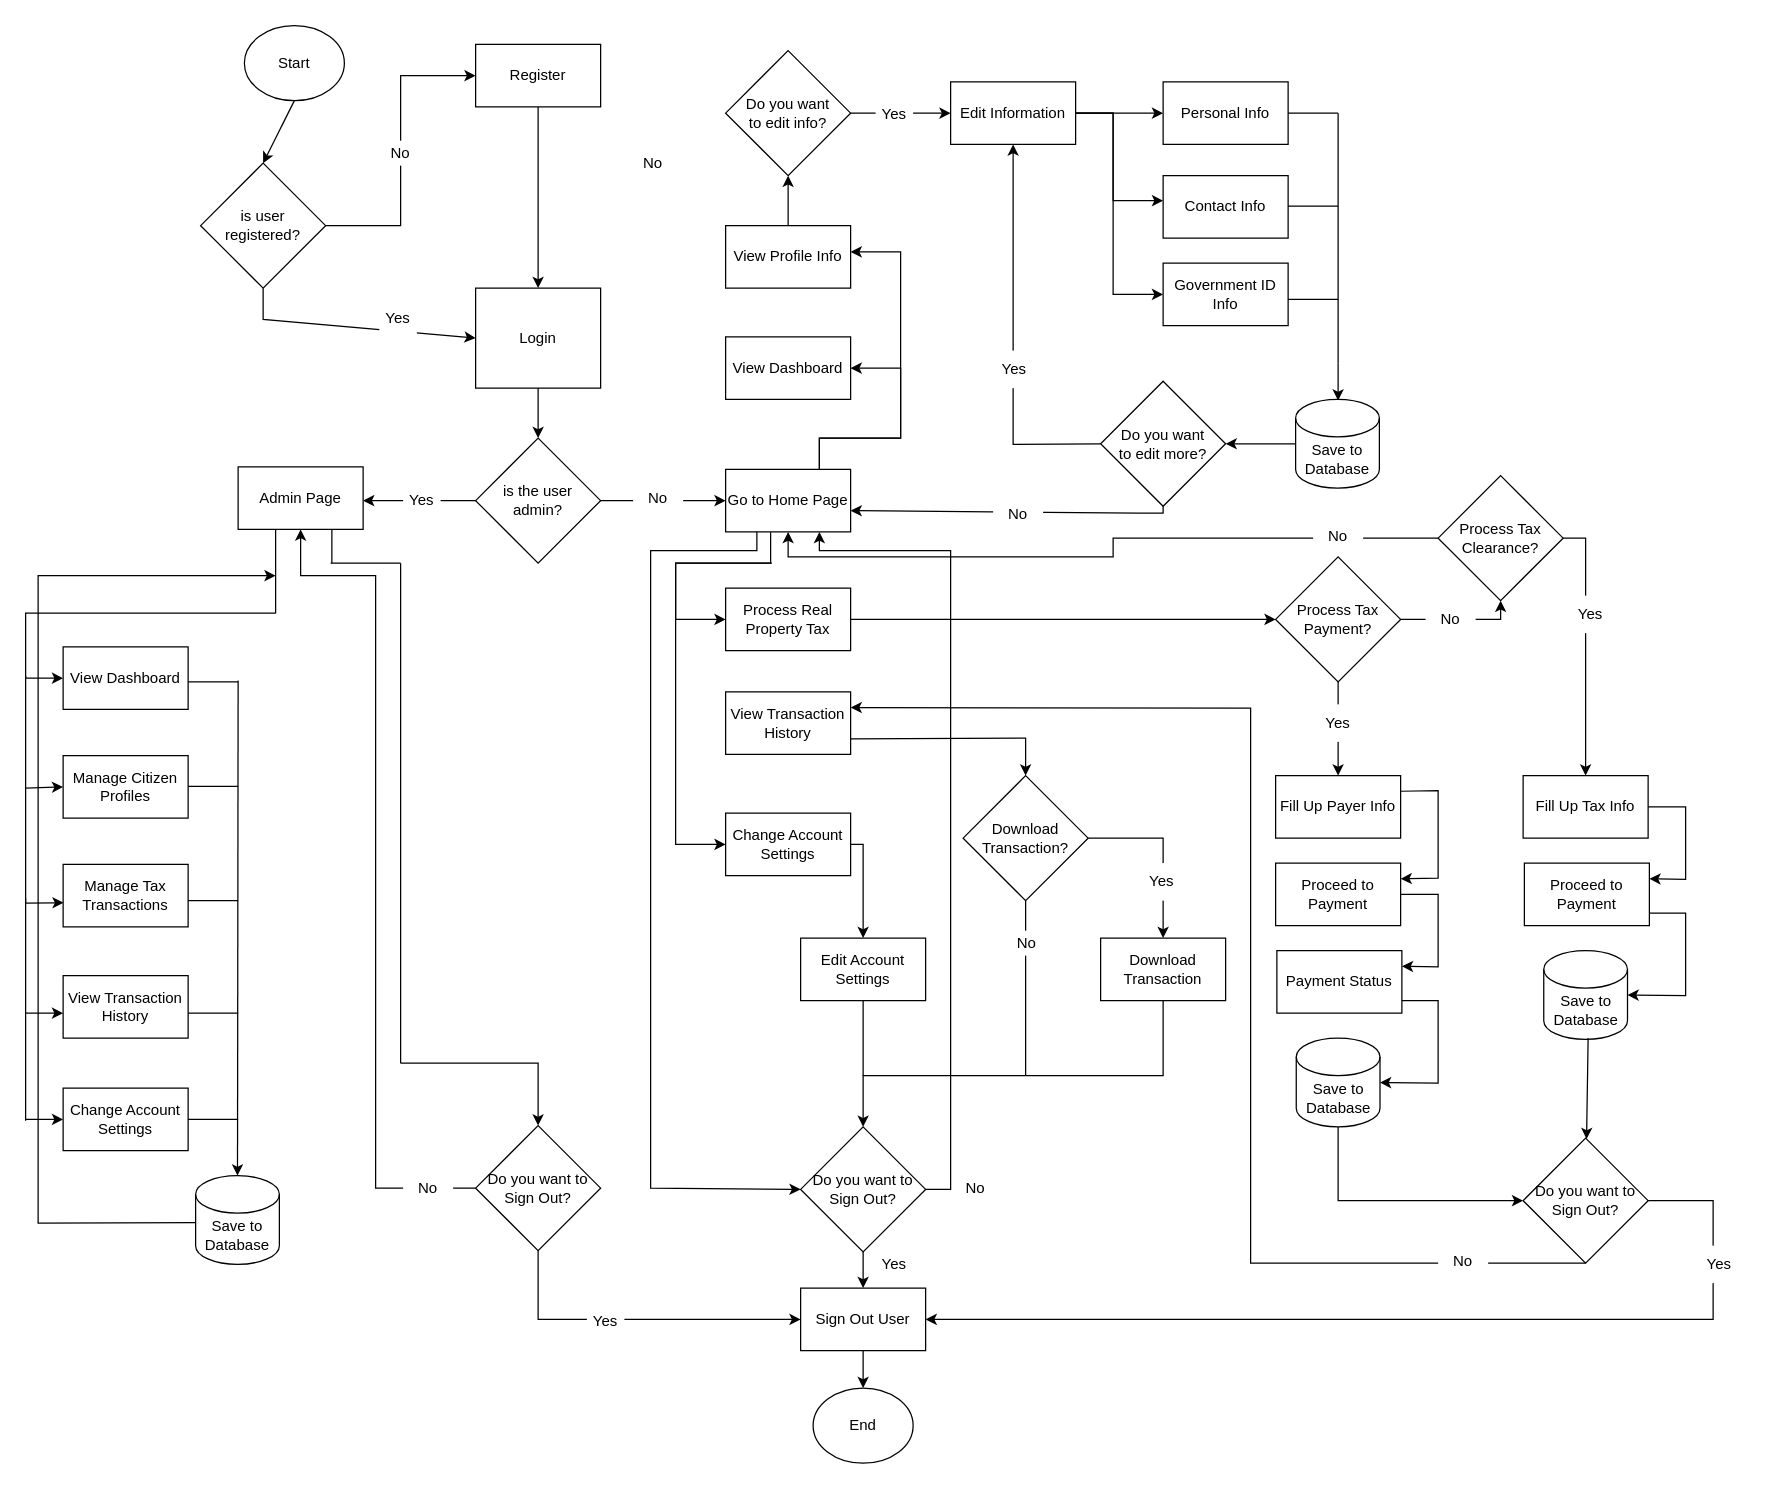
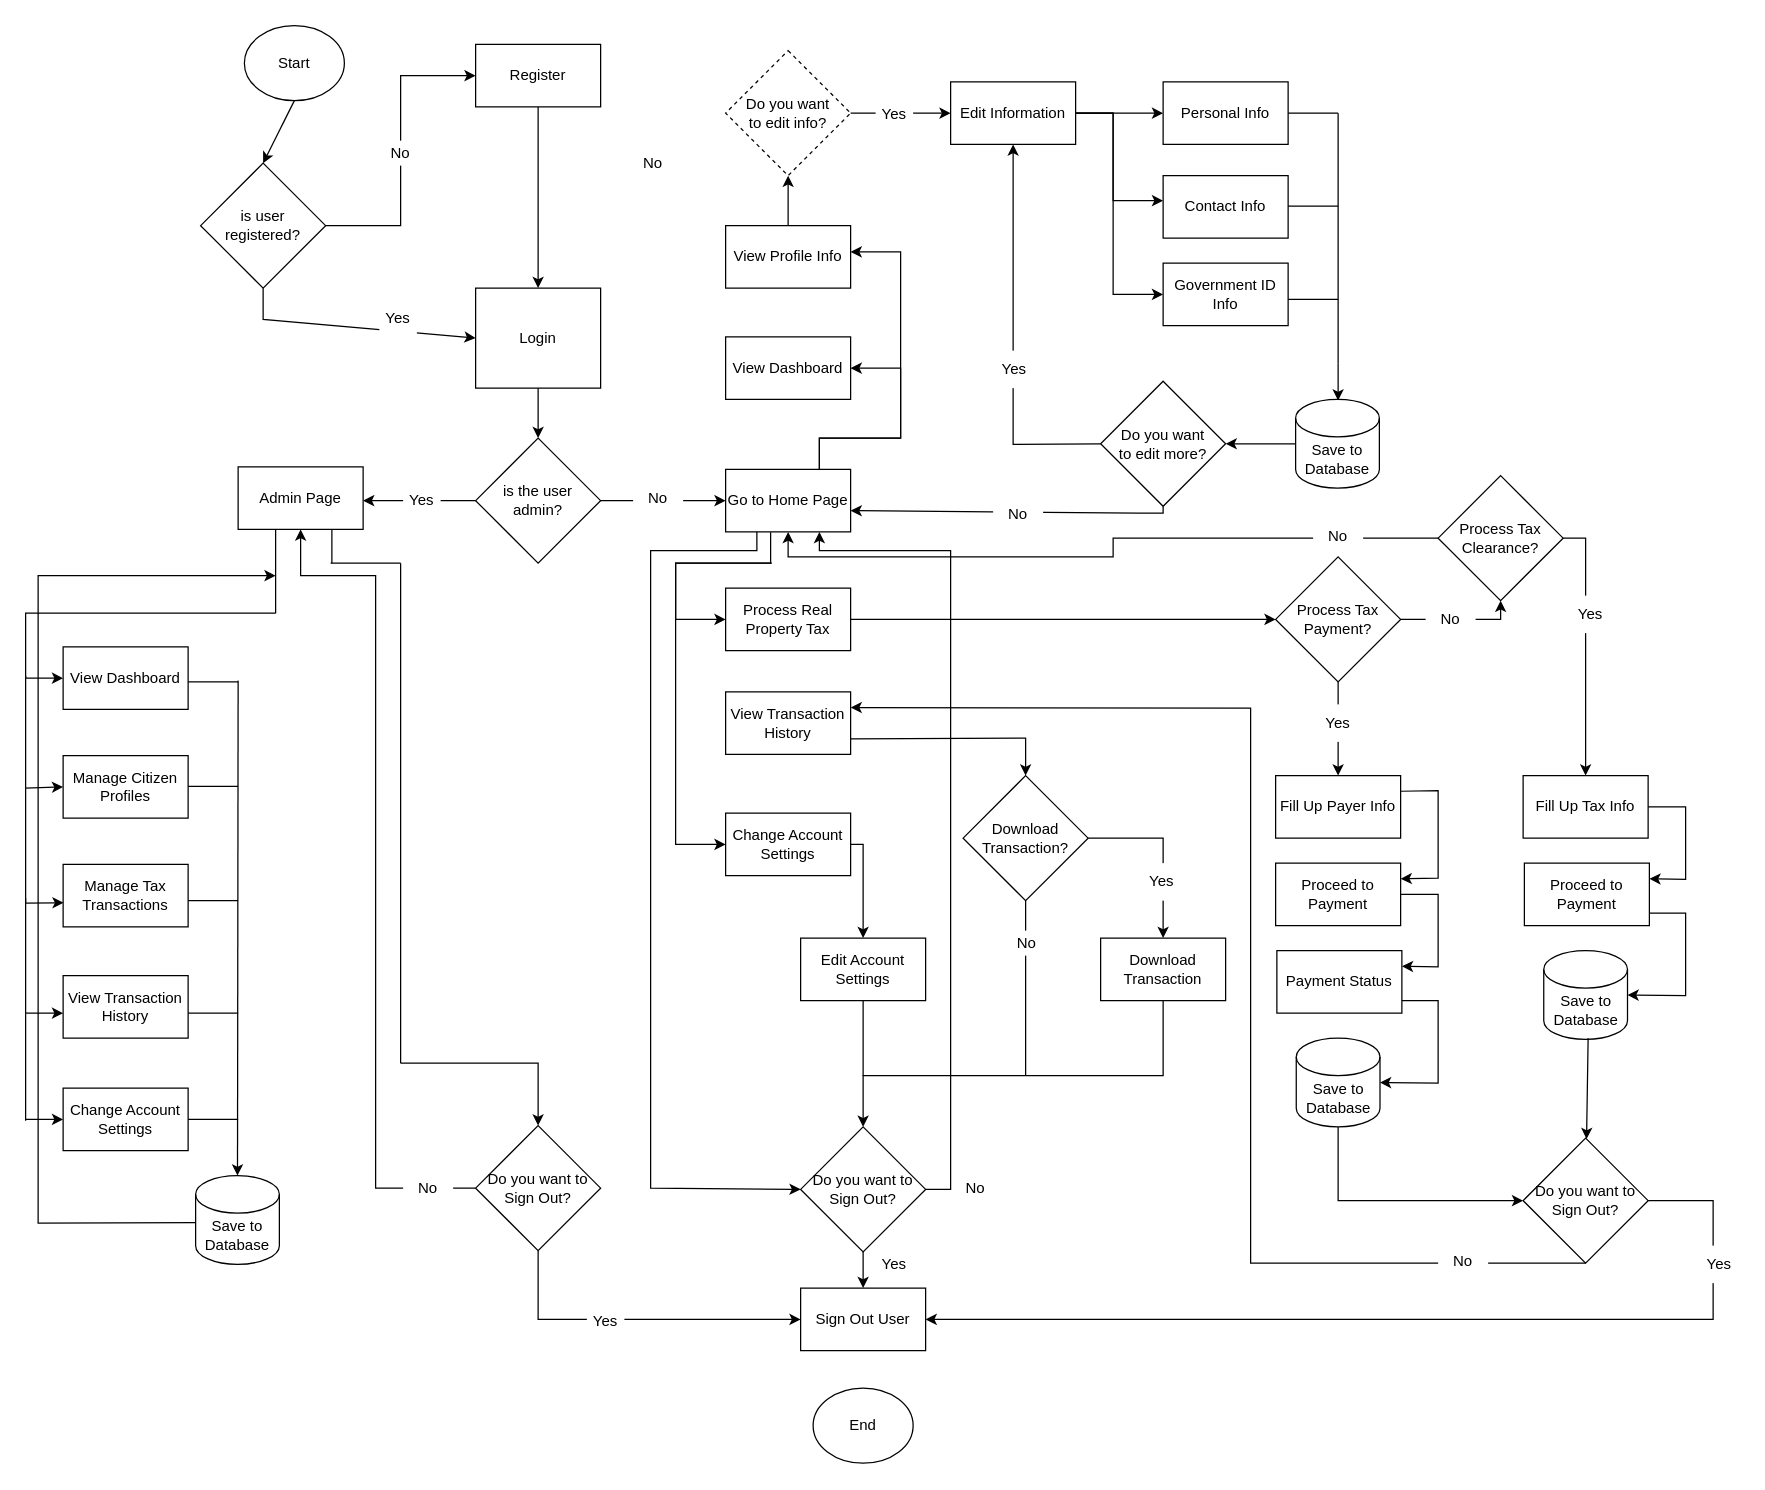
(788, 113) -> (788, 113)
(863, 1365) -> none
